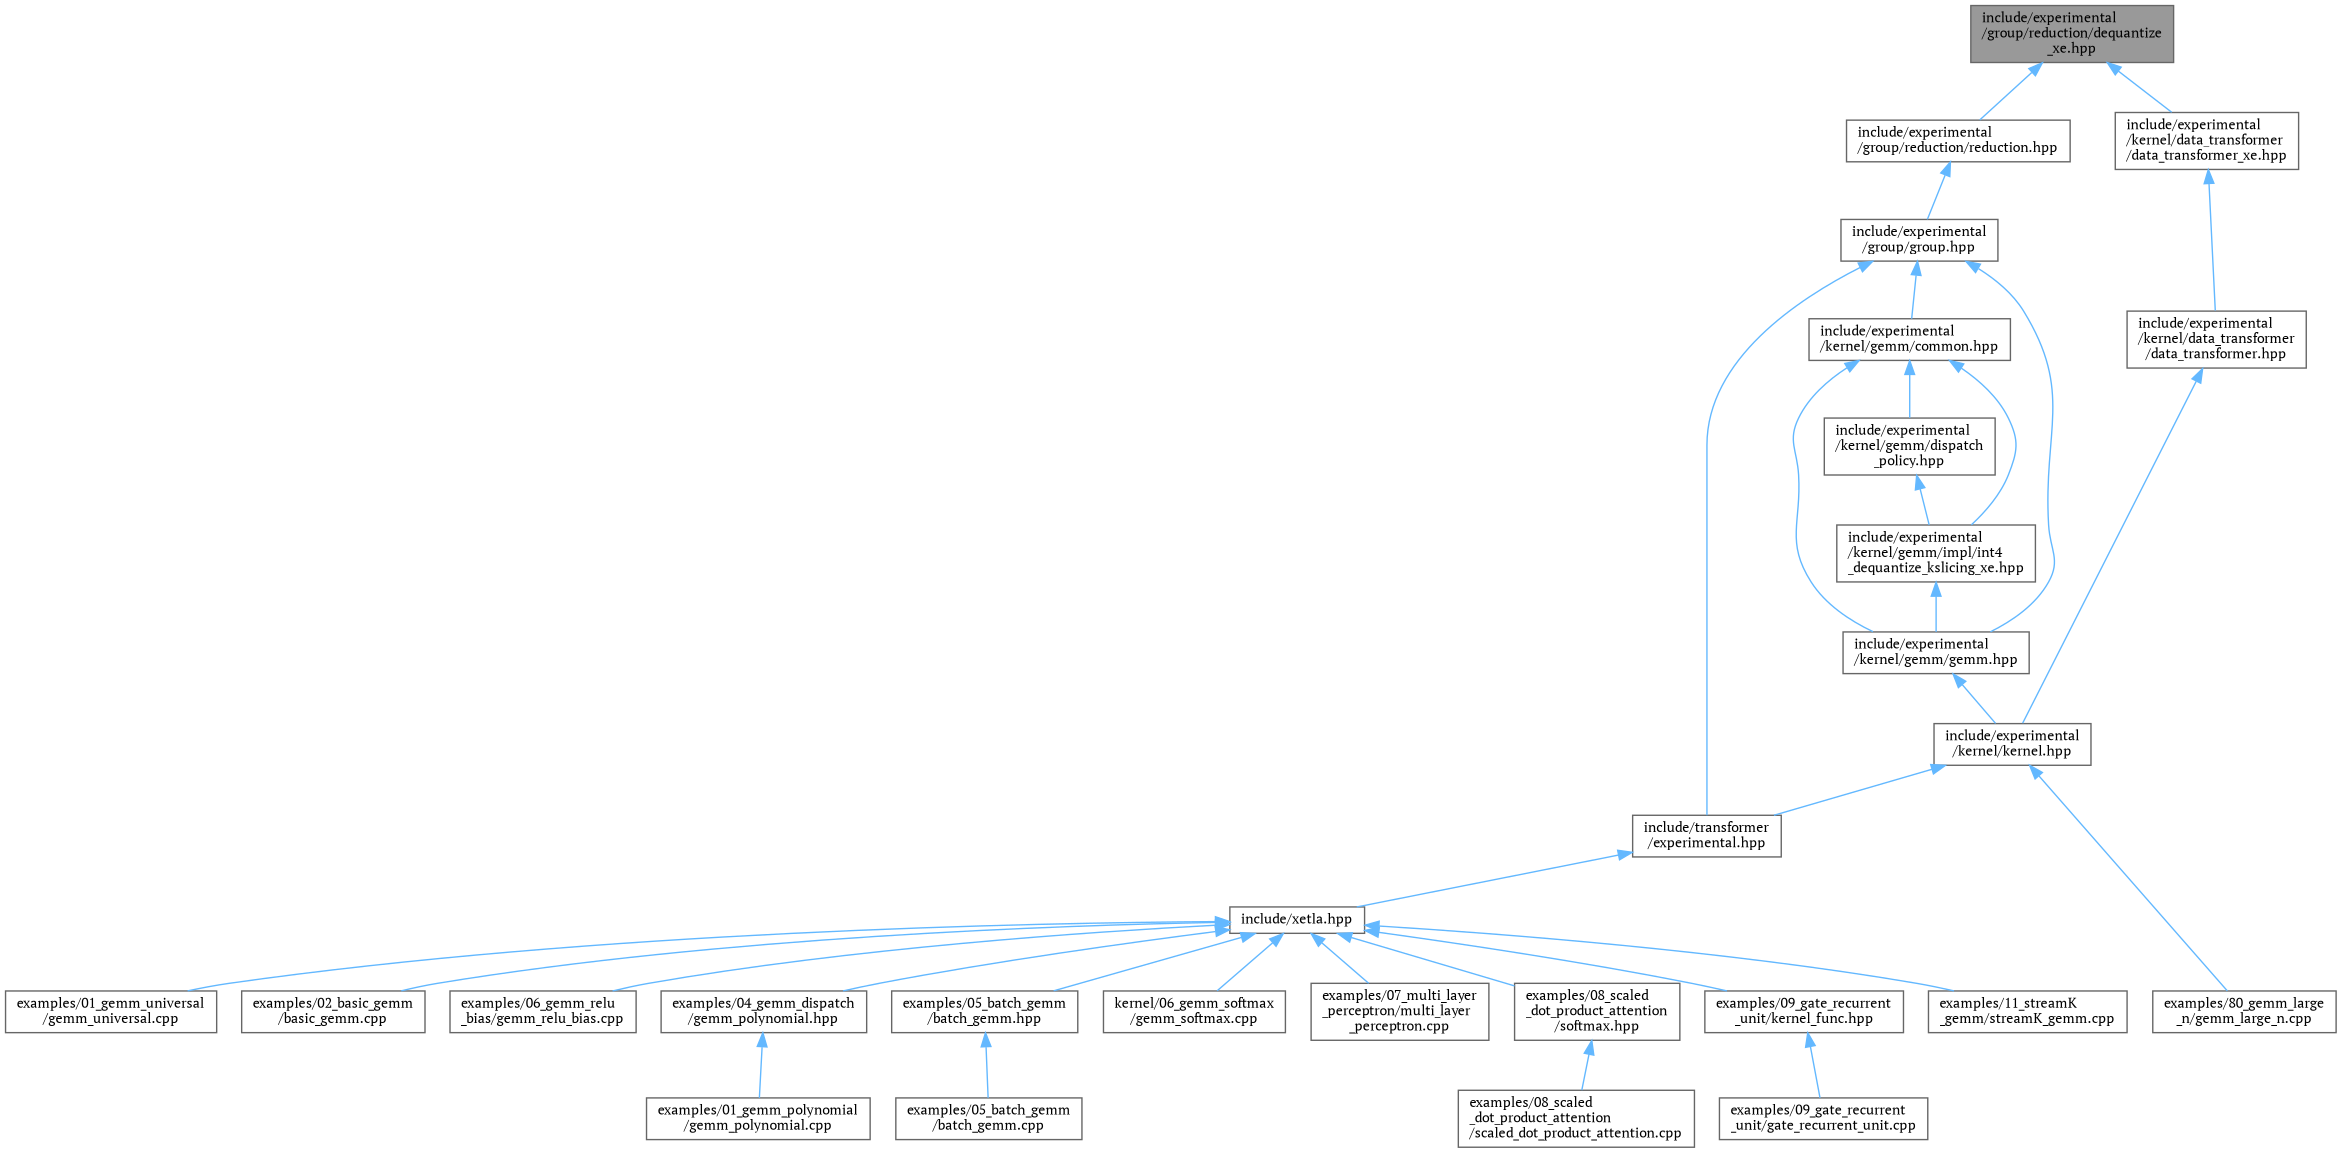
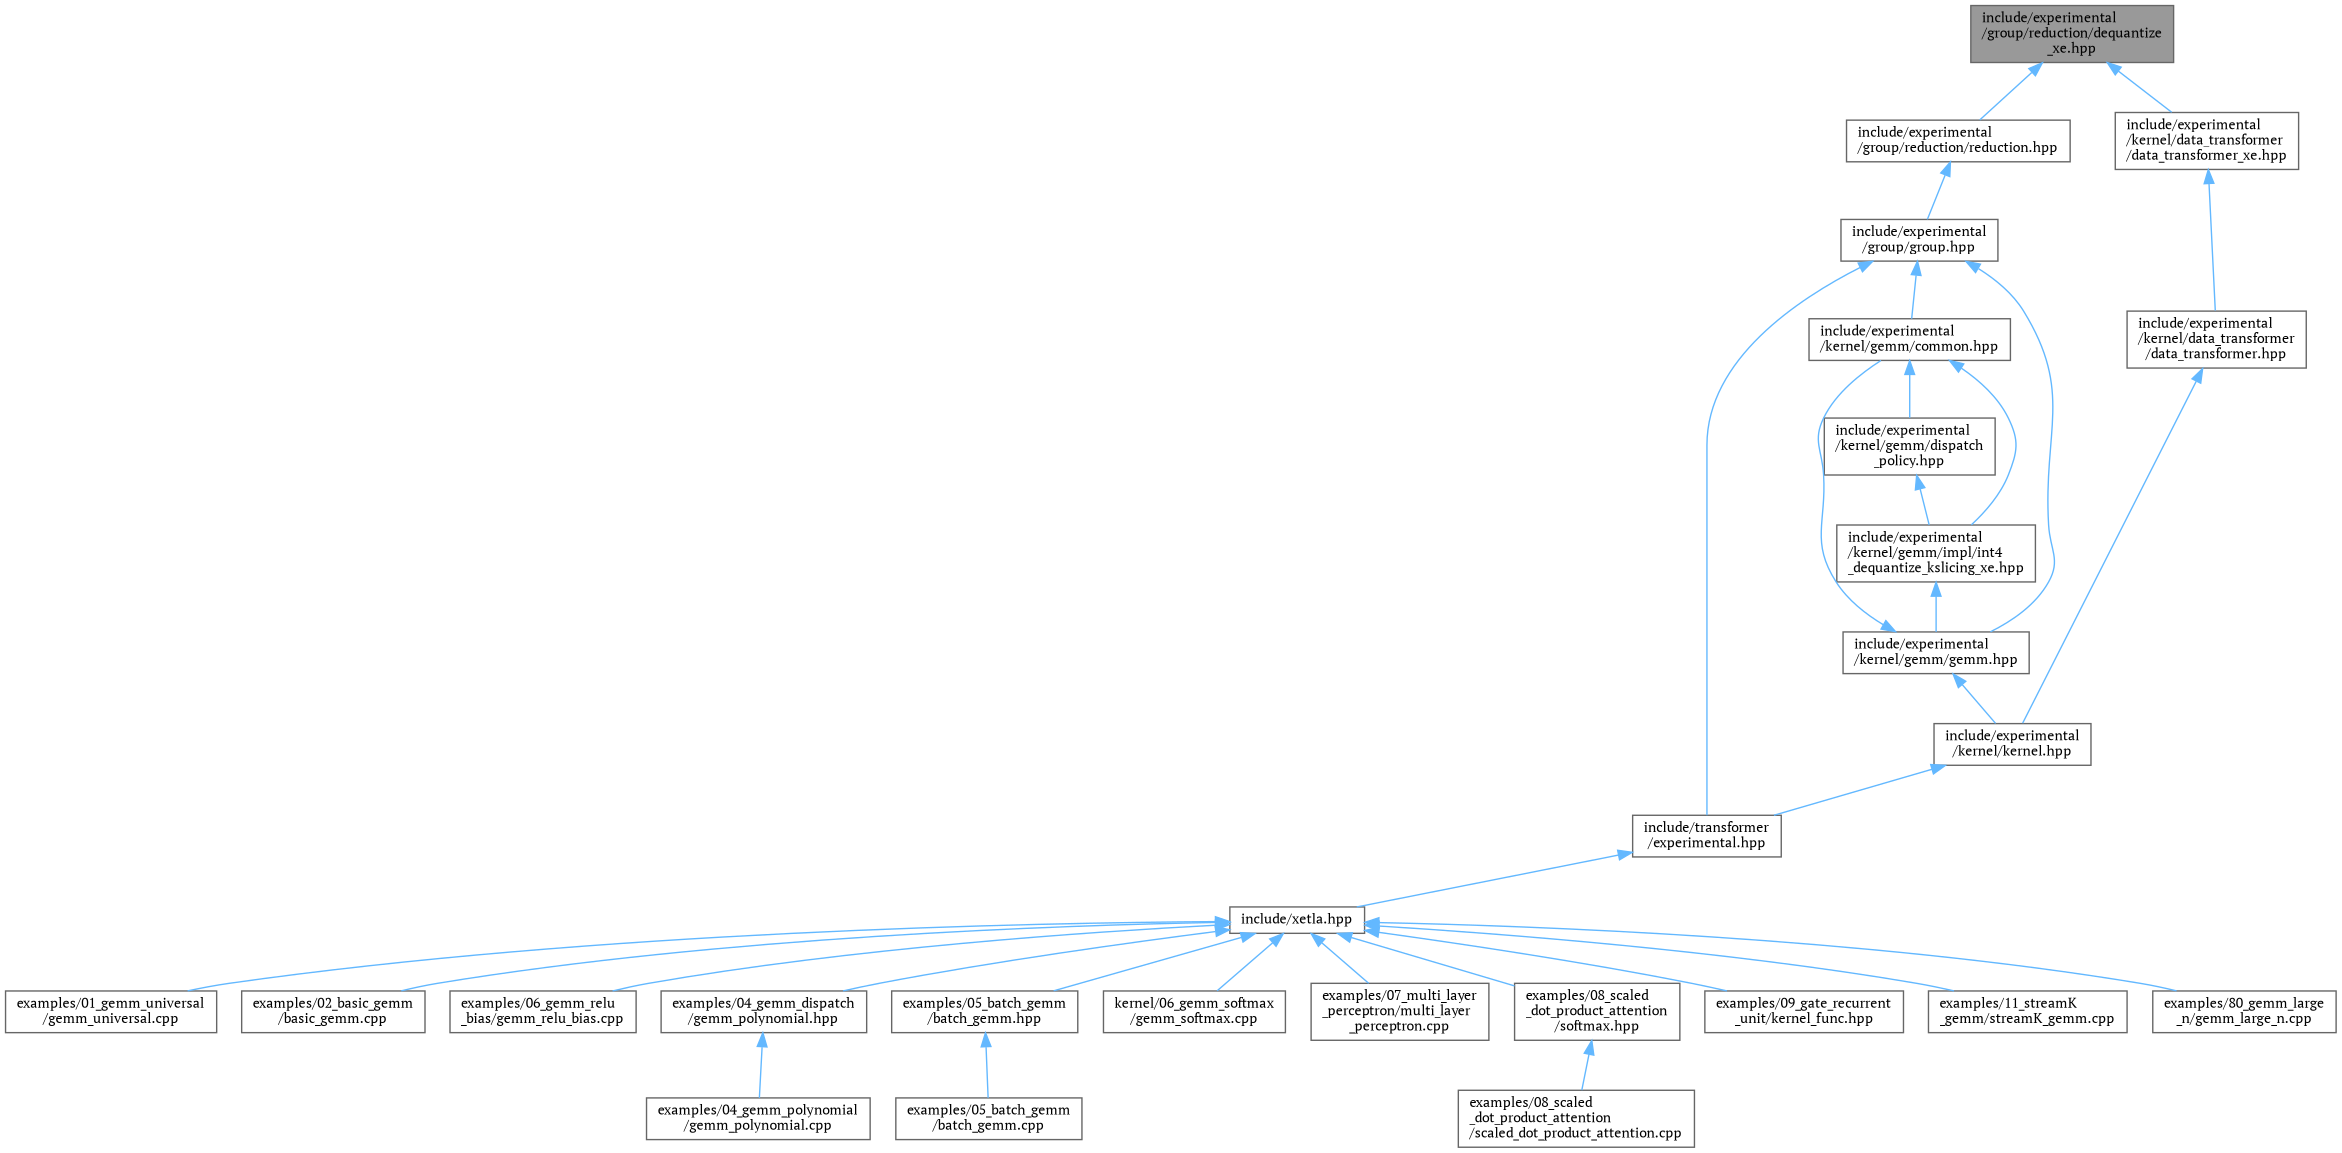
(1798, 506) -> (1824, 492)
(2133, 883) -> (1779, 942)
(758, 1119) -> (758, 1119)
(1824, 1119) -> none
